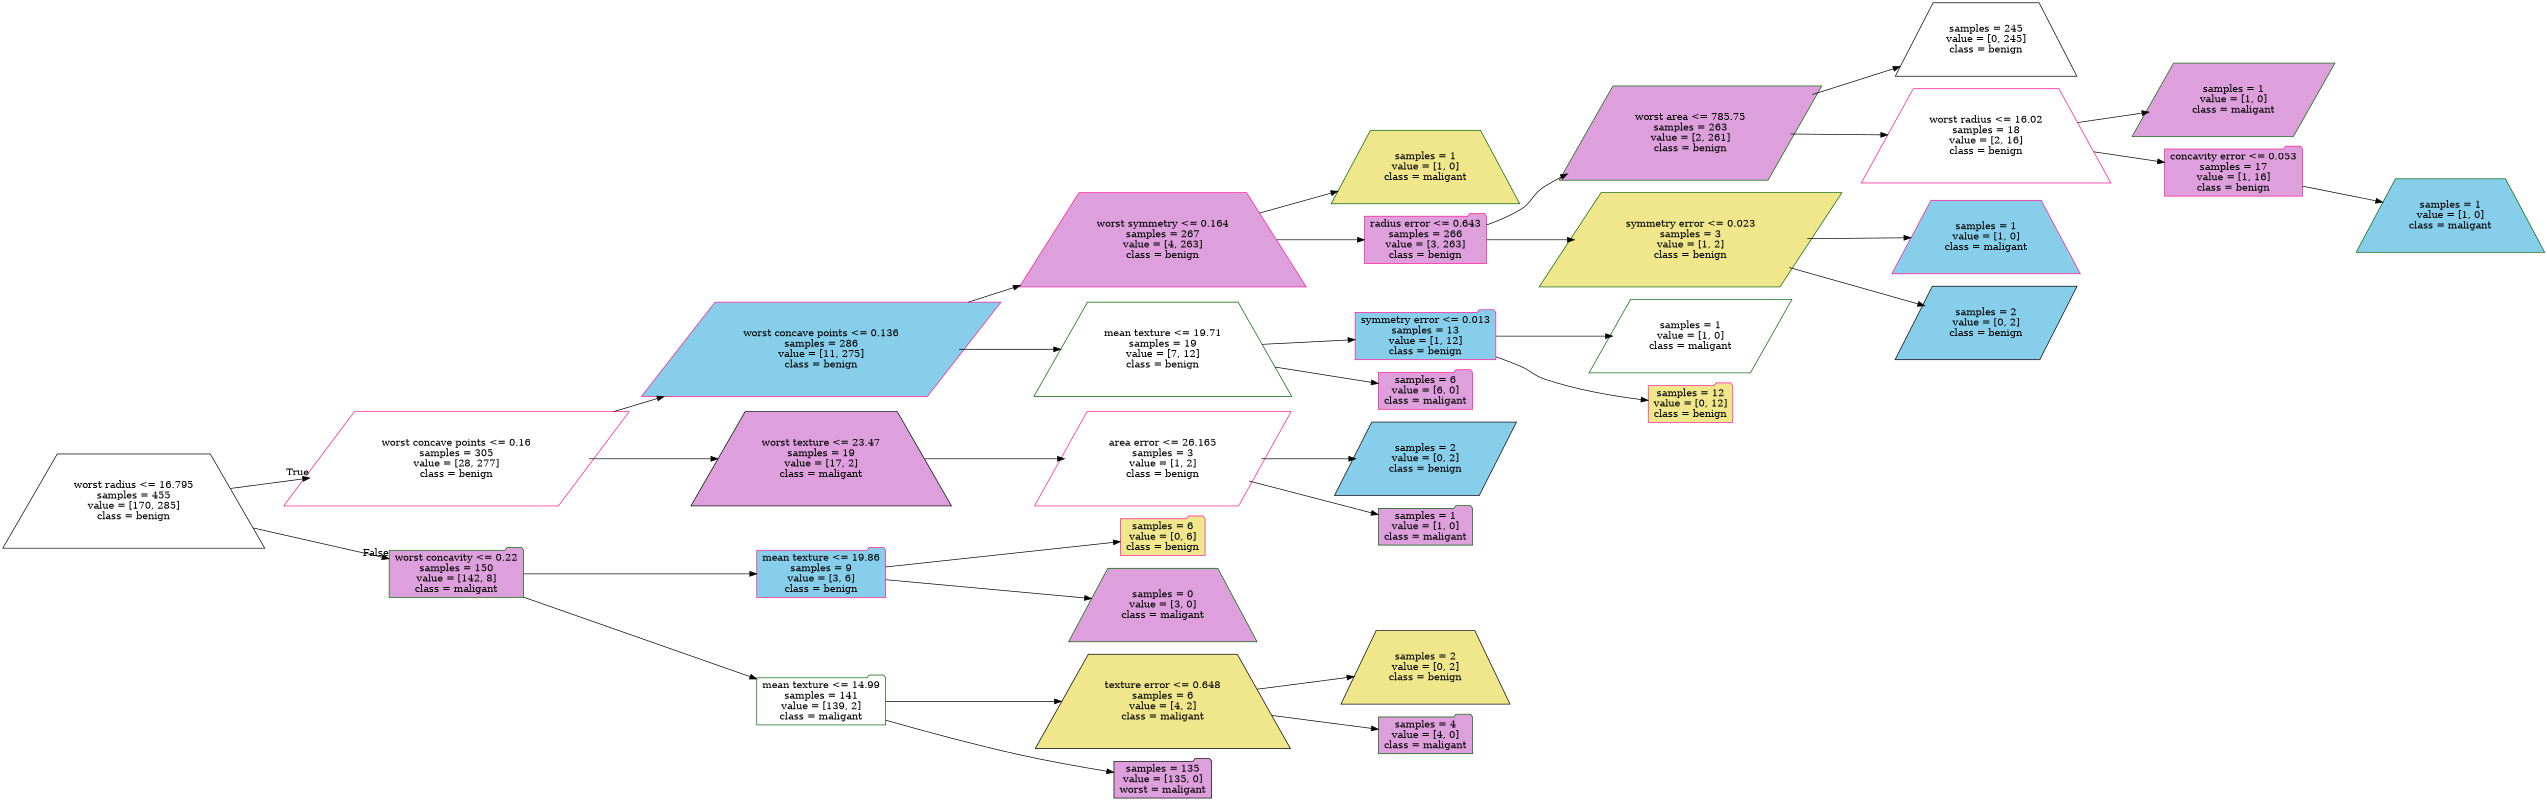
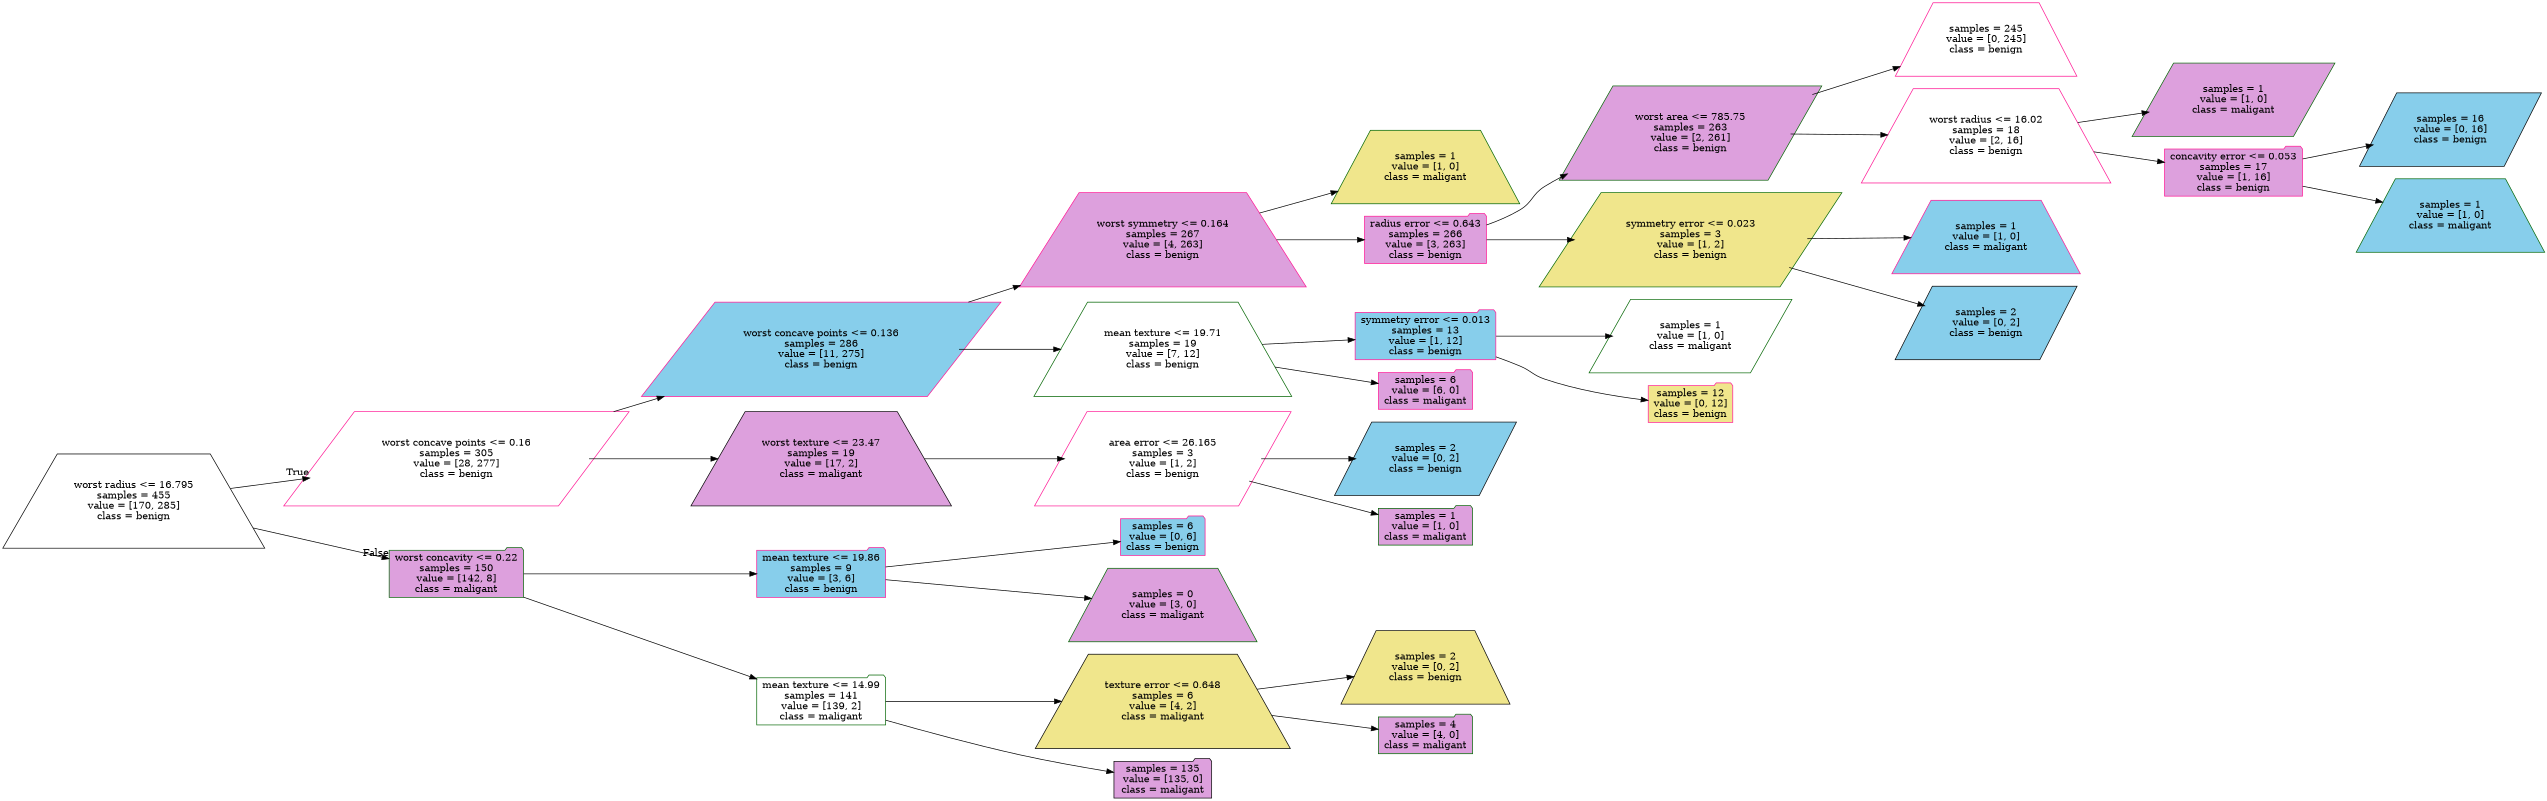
(1986, 40) -> (1986, 40)
none -> (2450, 130)
(1163, 537) -> (1163, 537)
(1163, 780) -> (1163, 780)
